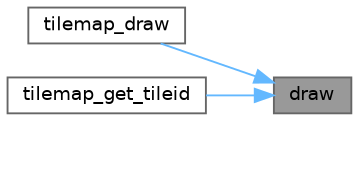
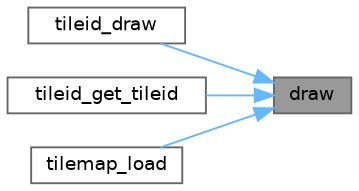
(107, 26) -> (107, 26)
(107, 95) -> (107, 95)
none -> (107, 165)
